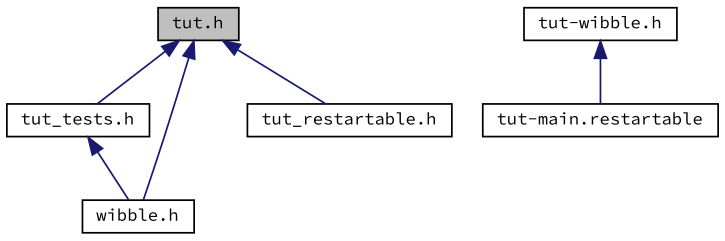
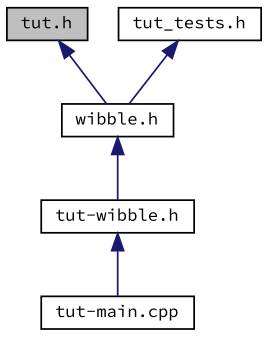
(132, 77) -> none
(350, 120) -> none
(600, 120) -> (118, 313)
none -> (118, 177)
